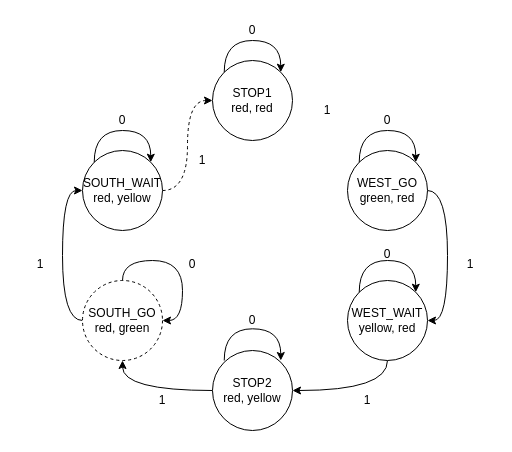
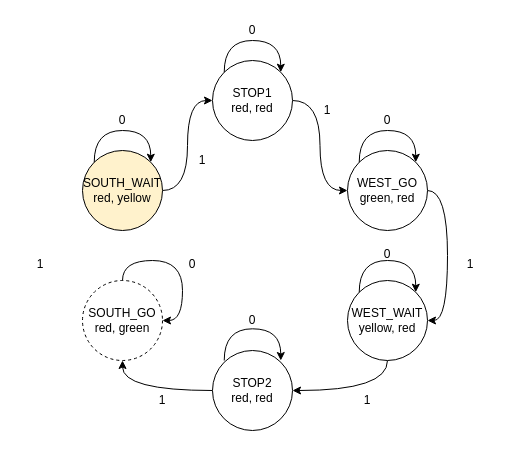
none -> (320, 143)
(187, 149) -> (187, 149)
(123, 191) -> (123, 191)
(63, 258) -> none
(253, 391) -> (253, 391)
